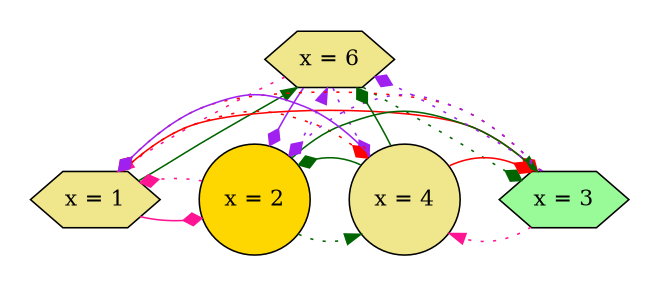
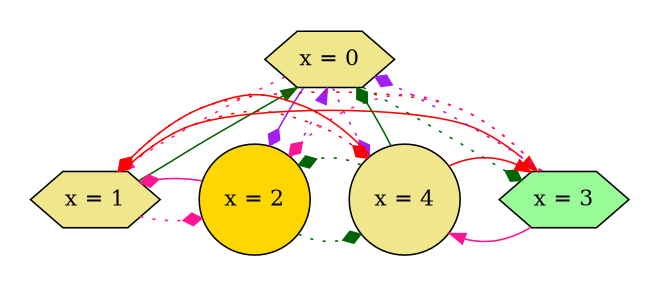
(330, 59) -> (330, 59)
(251, 95) -> (251, 95)
(427, 98) -> (427, 98)
(320, 111) -> (384, 112)
(409, 112) -> none
(339, 158) -> (339, 158)
(468, 160) -> (468, 160)
(180, 179) -> (180, 179)
(161, 220) -> (161, 220)
(499, 240) -> (499, 240)
(320, 241) -> (320, 241)
